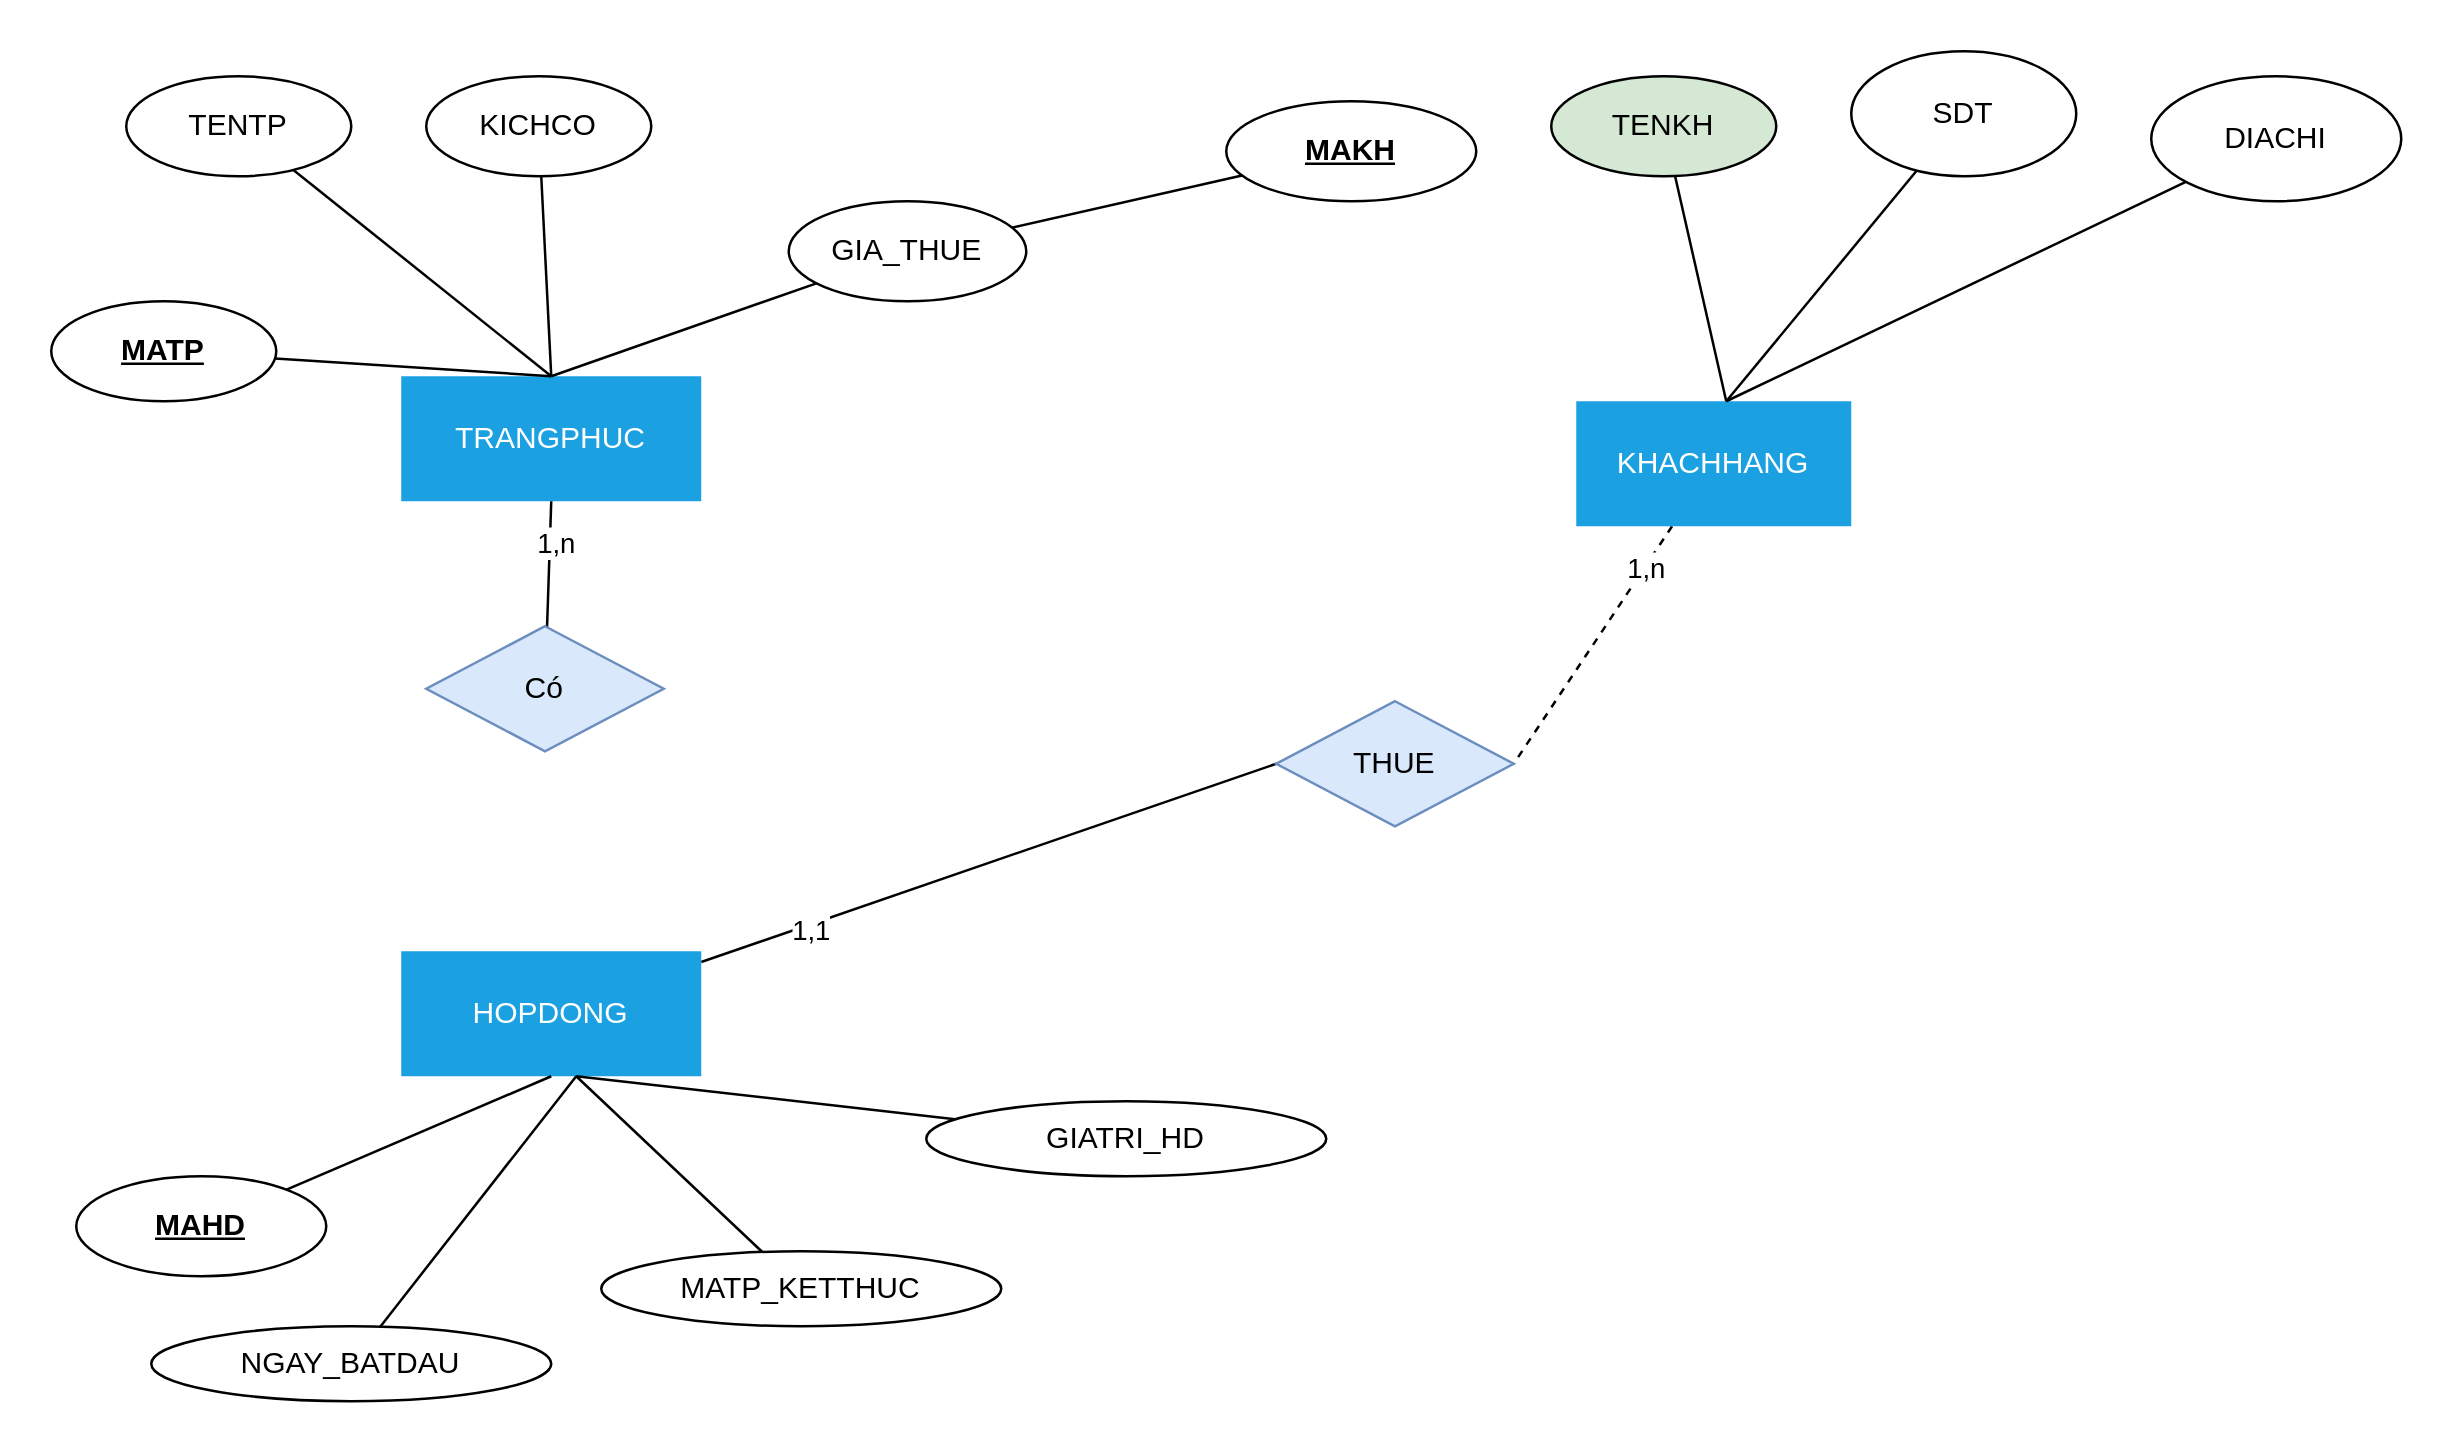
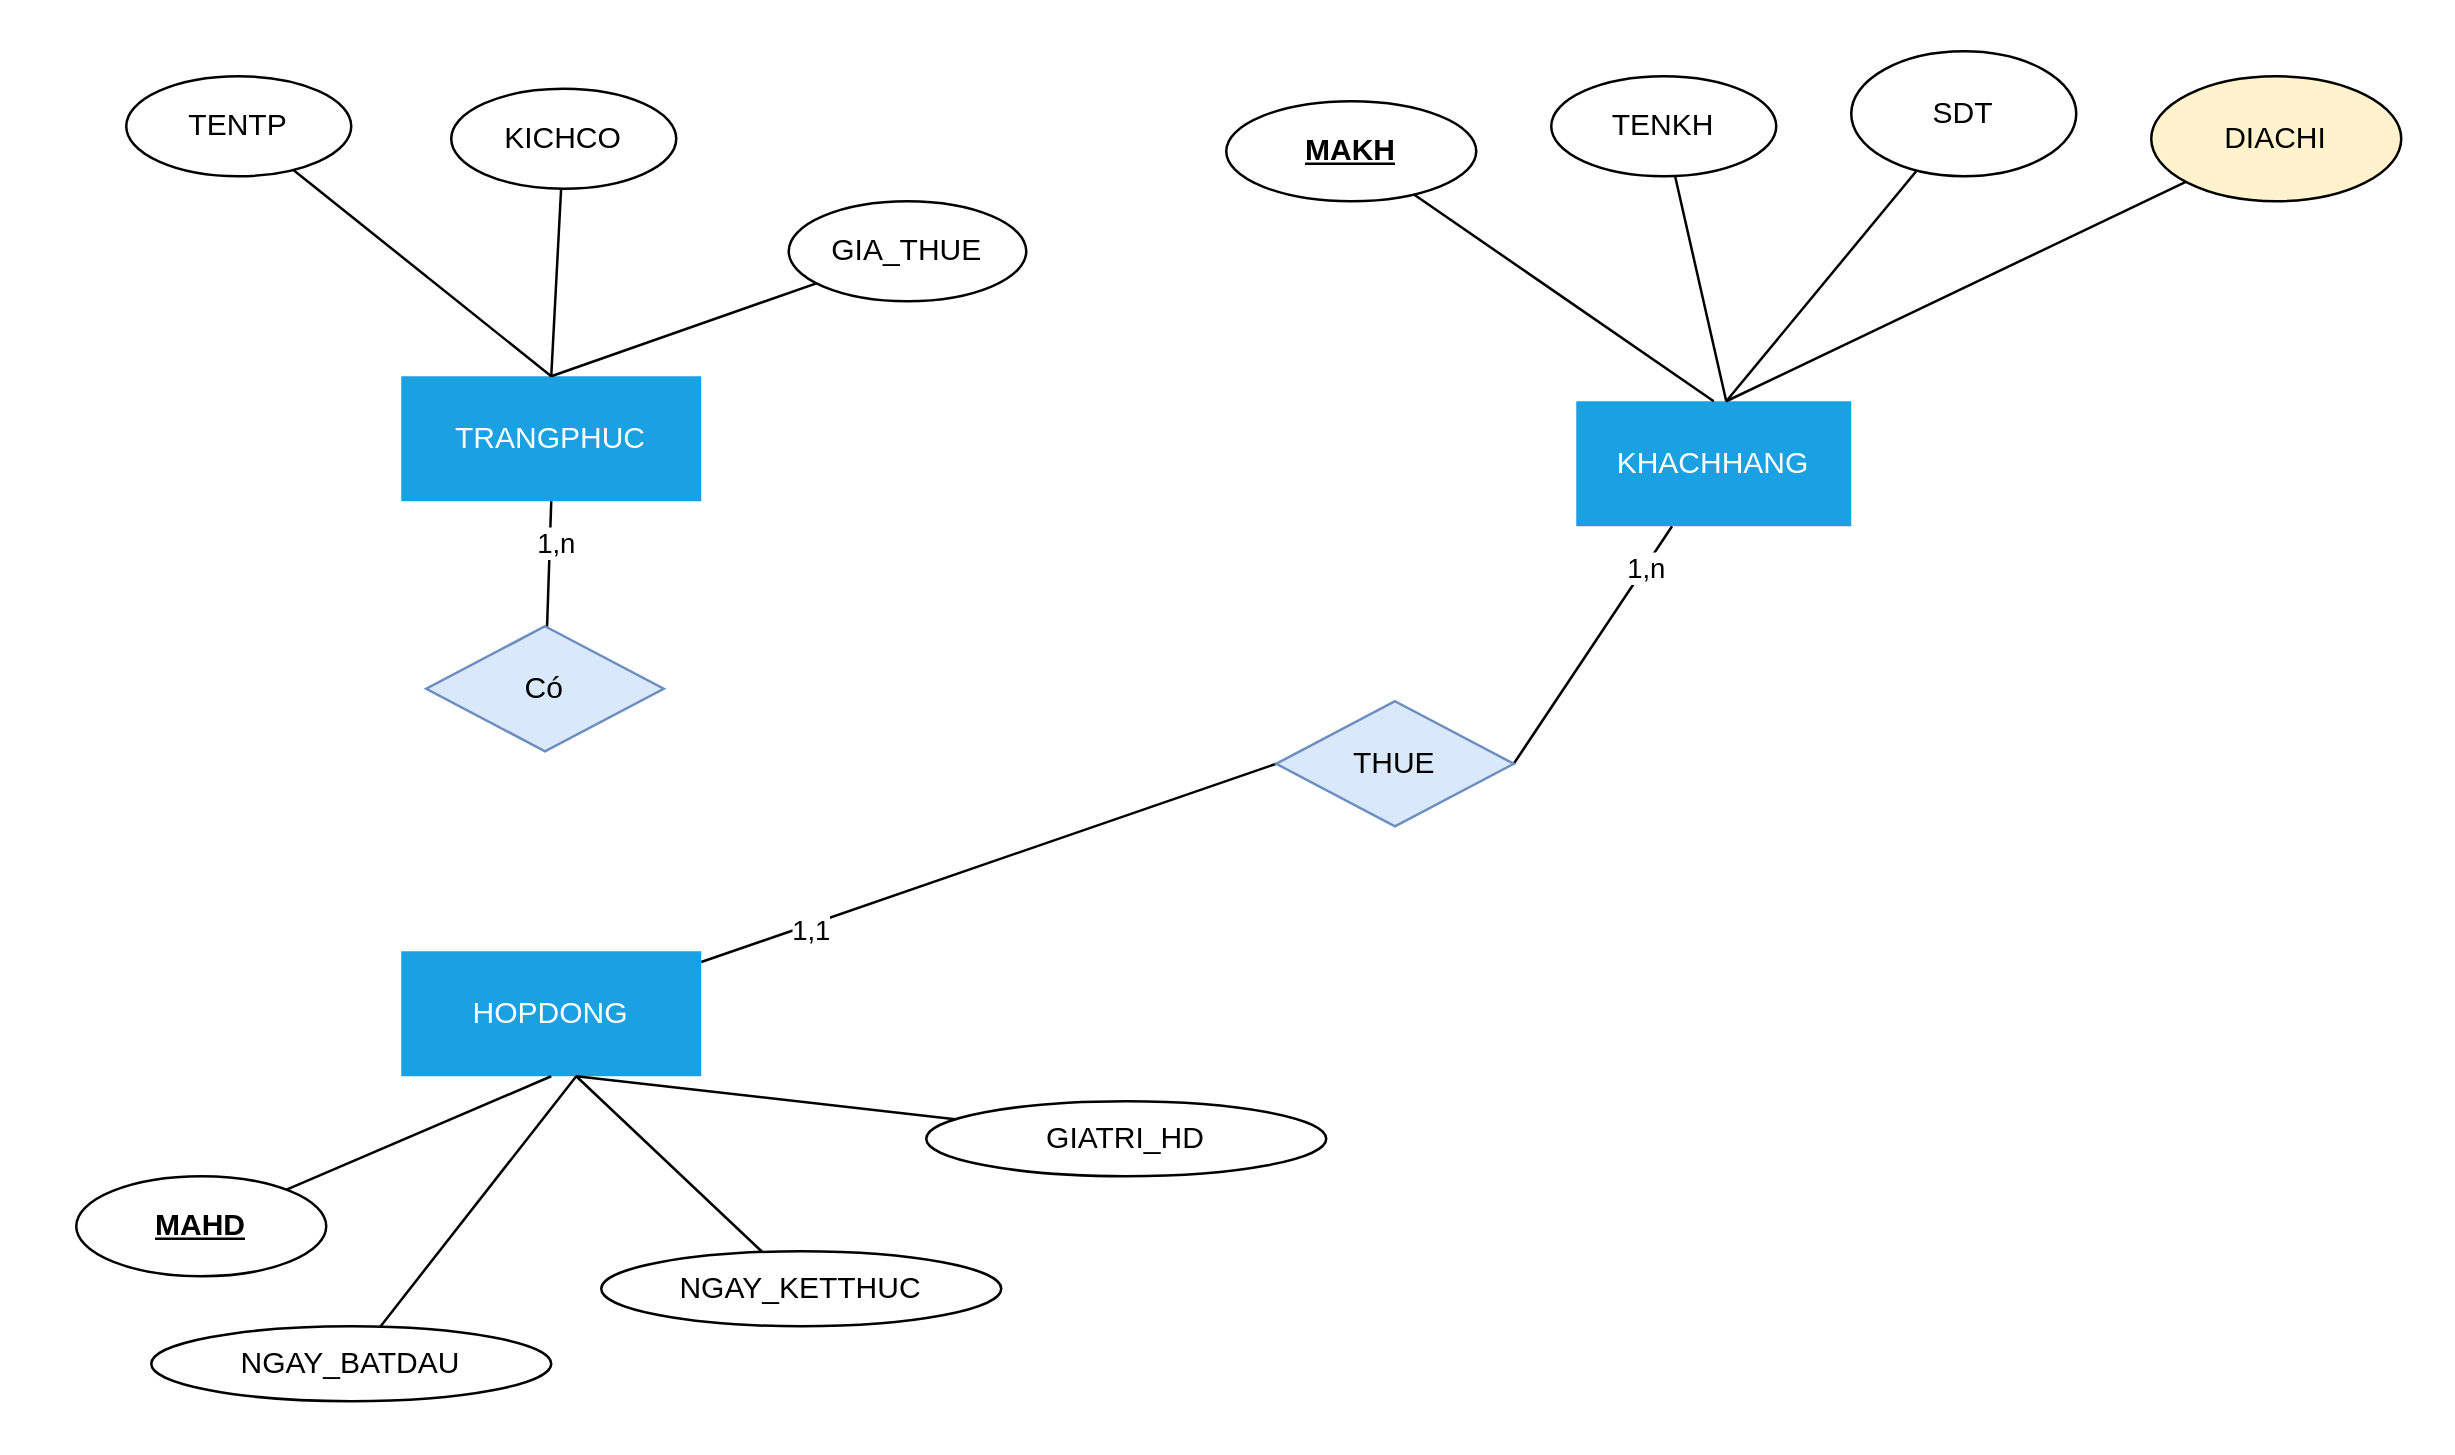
(539, 126) -> (564, 139)
(1664, 126) -> (1664, 126)
(2276, 139) -> (2276, 139)
(1128, 201) -> (1564, 298)
(164, 351) -> none
(409, 367) -> none
(1574, 673) -> (1574, 673)
(801, 1289) -> (801, 1289)
